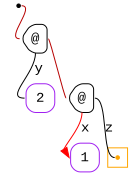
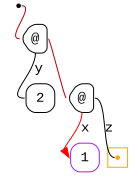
(40, 98) -> (40, 98)
